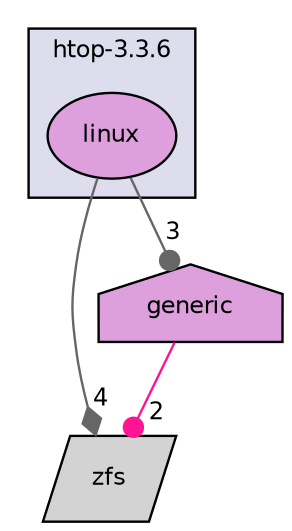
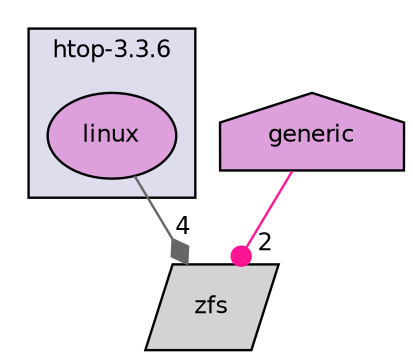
(148, 215) -> none
